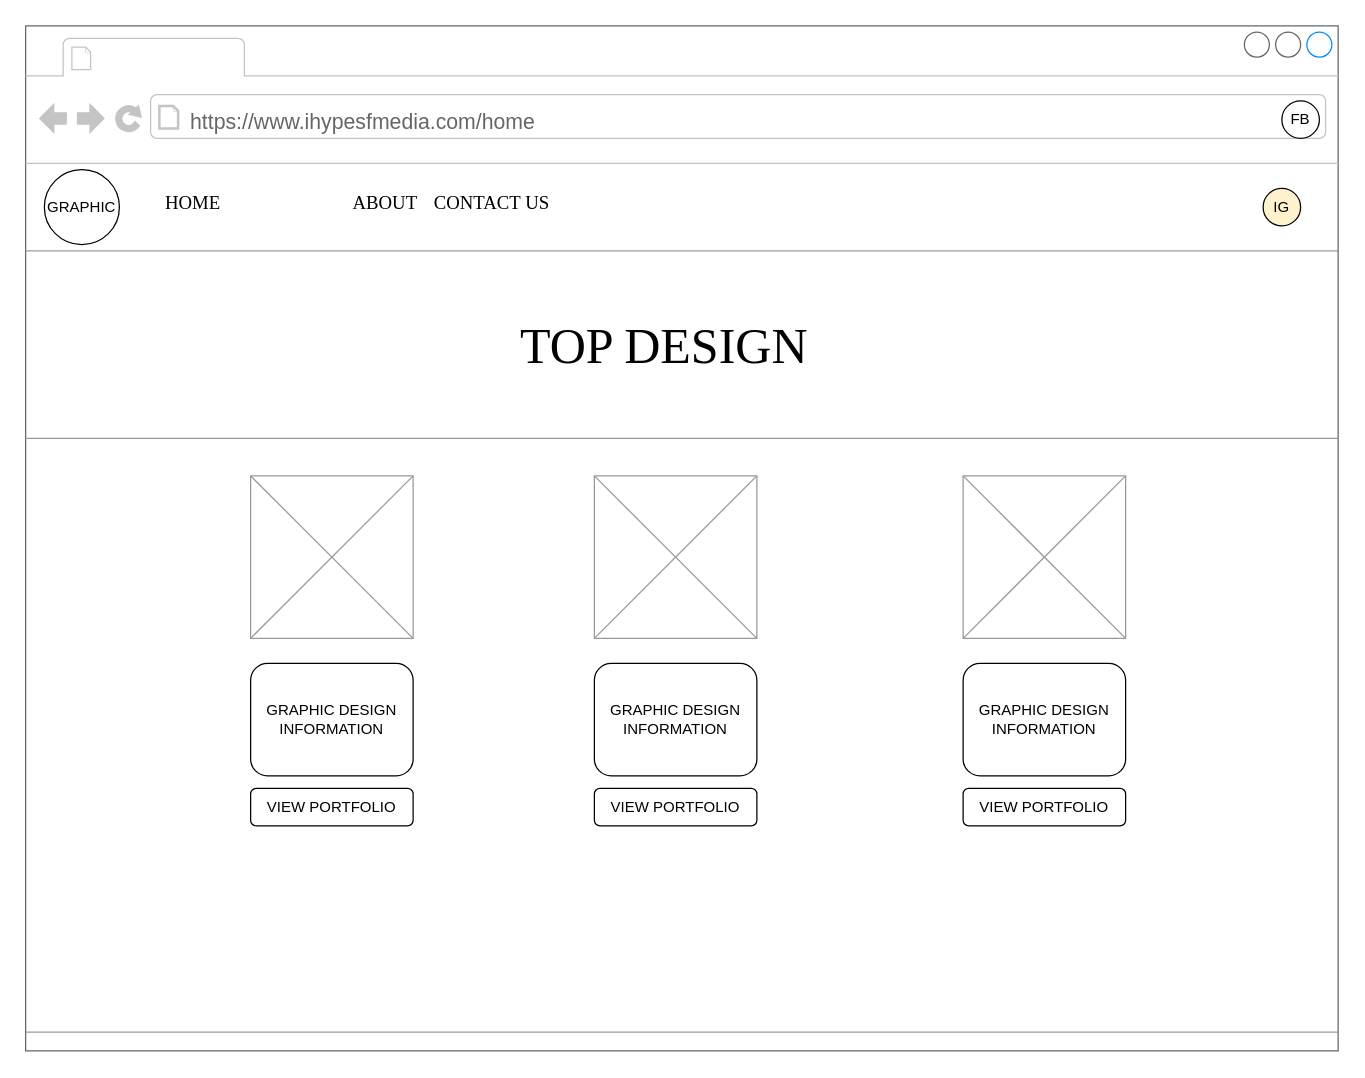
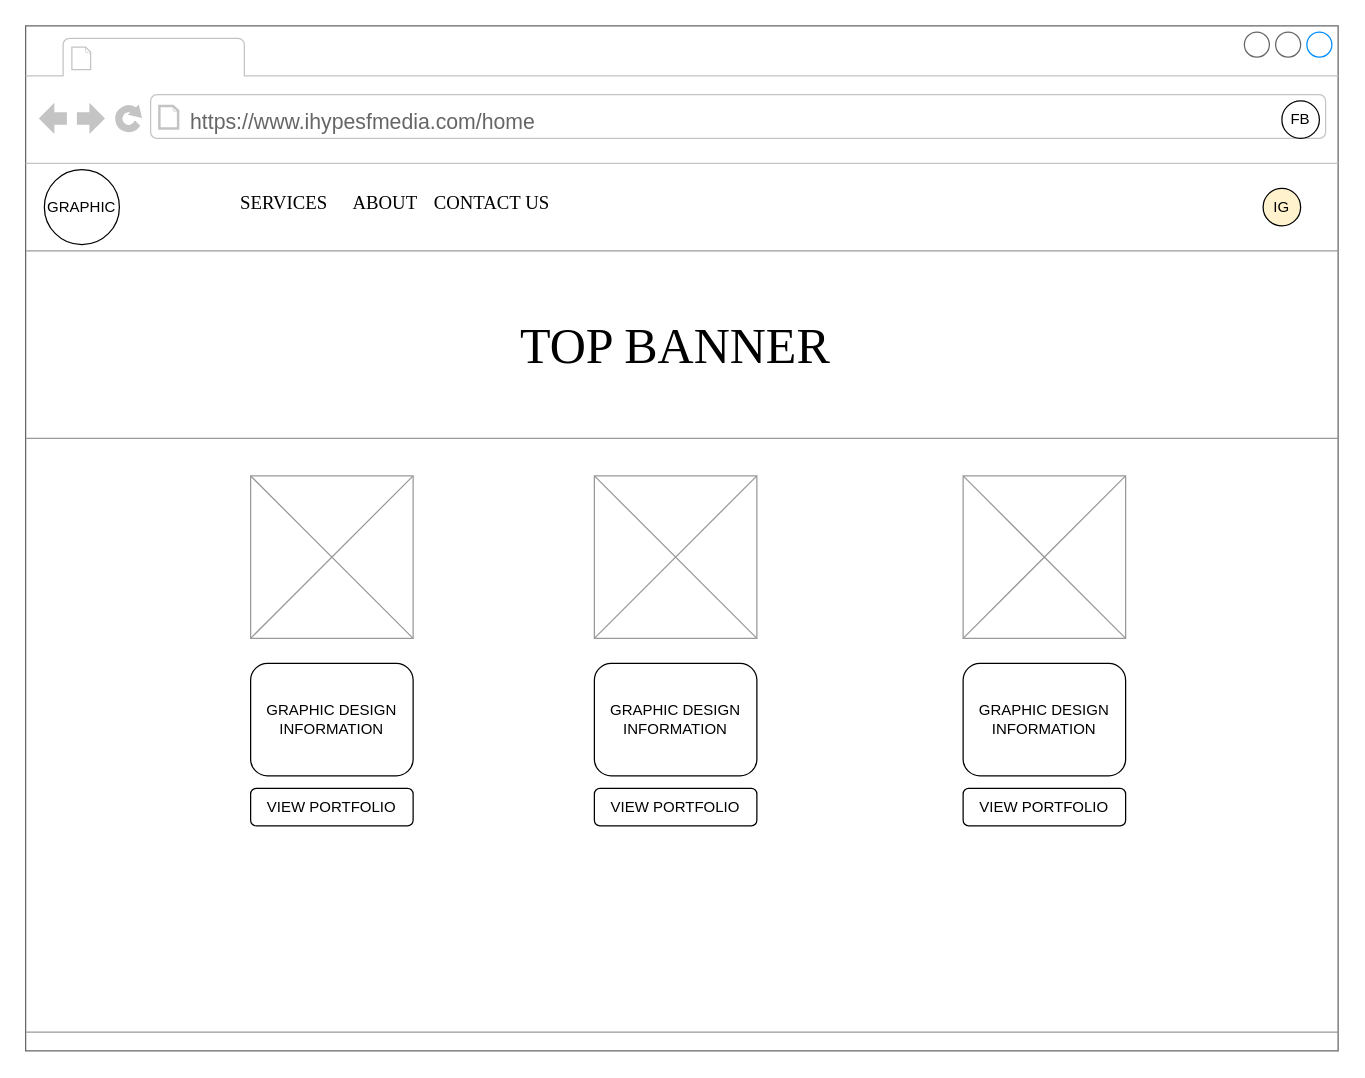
(201, 207) -> none
none -> (288, 207)
(571, 328) -> (571, 328)
